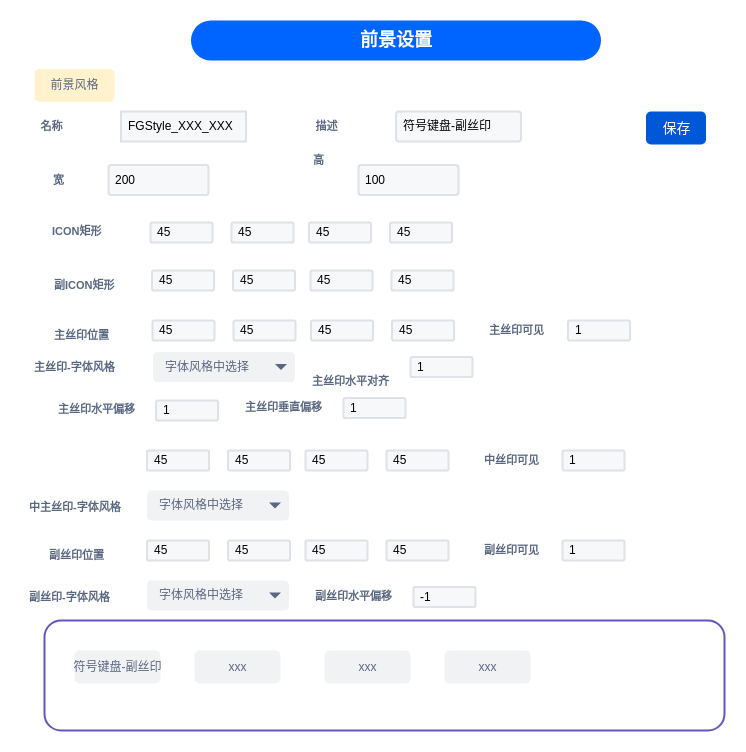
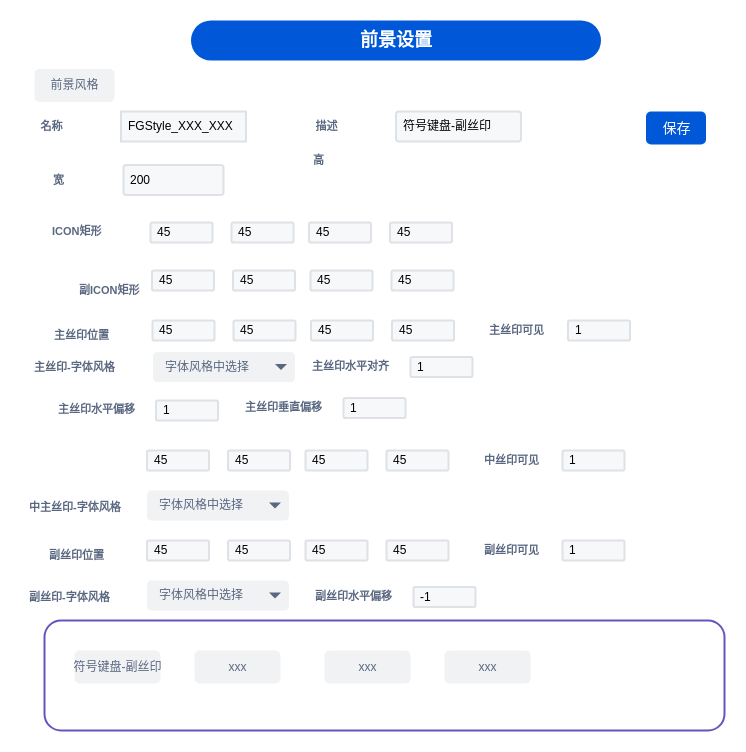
(396, 41) -> (396, 41)
(75, 86) -> (75, 86)
(159, 180) -> (174, 180)
(409, 180) -> none
(82, 286) -> (107, 291)
(355, 381) -> (355, 366)
